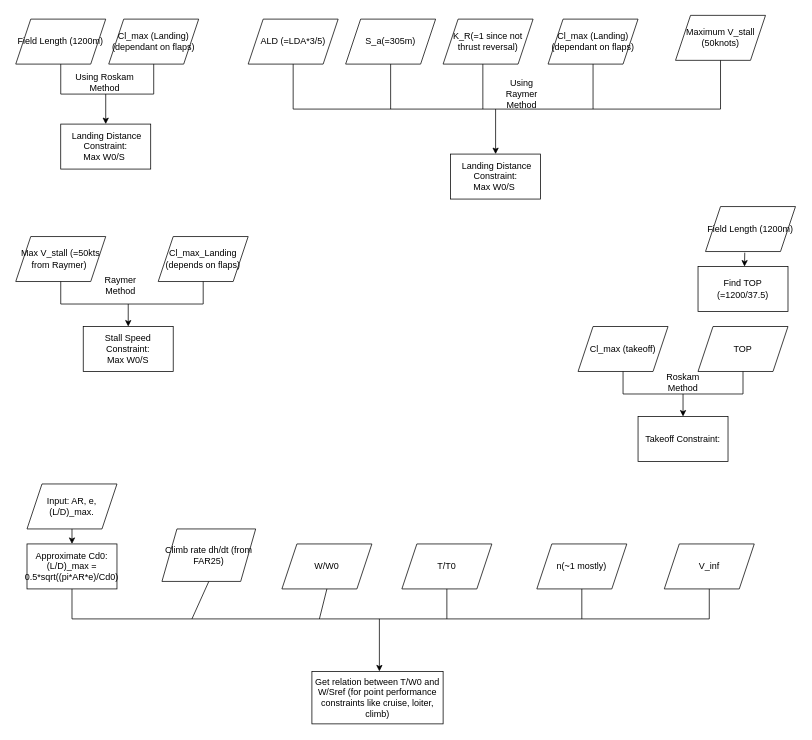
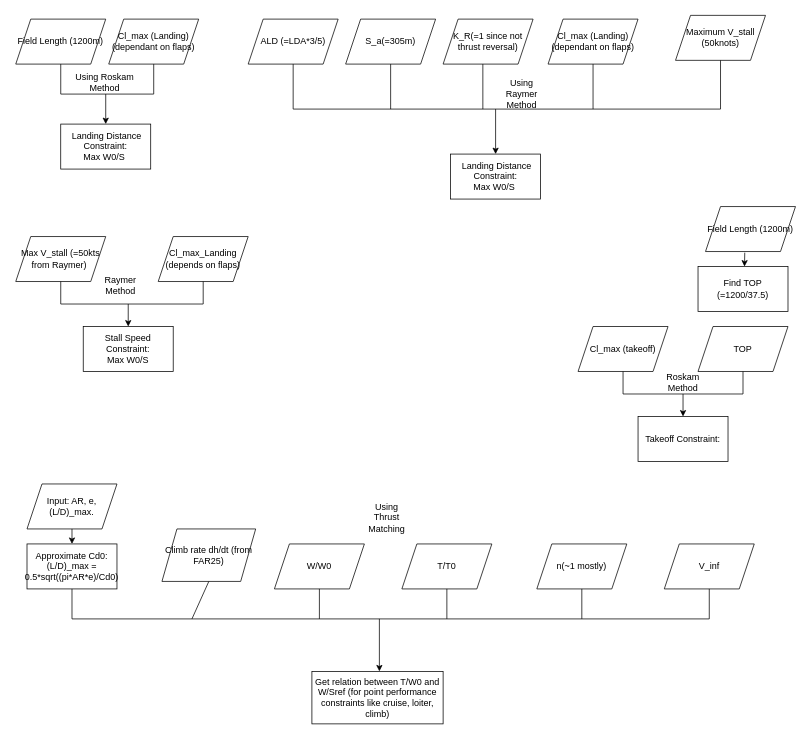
none -> (387, 518)
(327, 567) -> (319, 567)
